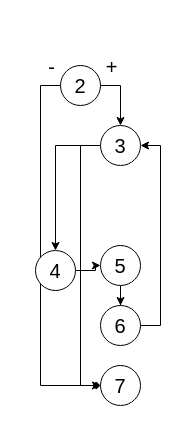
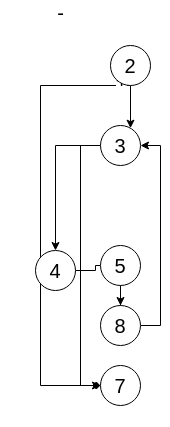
(81, 86) -> (131, 66)
(95, 271) -> (96, 269)
(121, 326) -> (121, 326)
